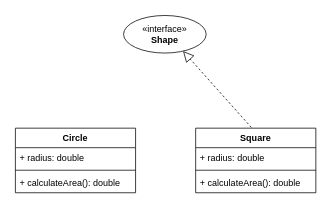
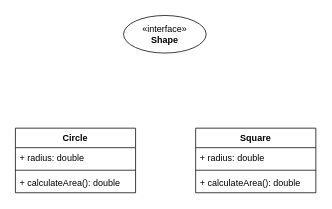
(221, 93) -> none
